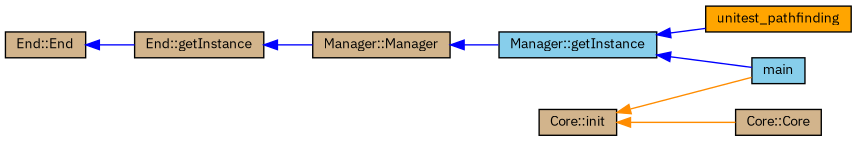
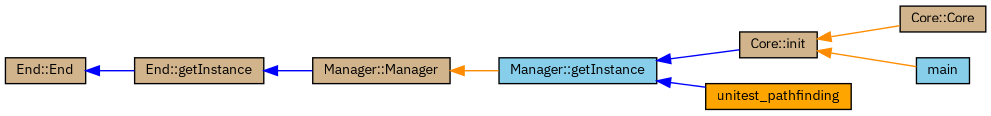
(481, 45) -> (481, 71)
(711, 62) -> (705, 54)
